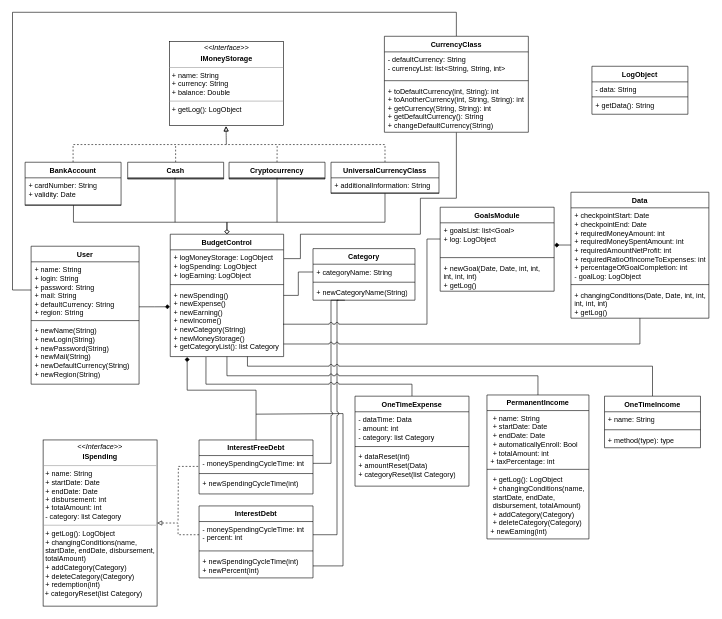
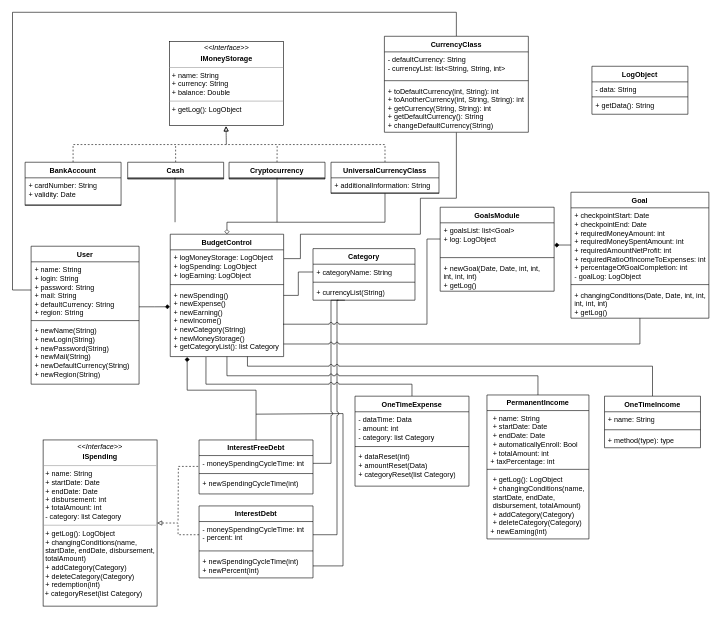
(640, 201) -> (640, 201)
(141, 222) -> none
(365, 298) -> (358, 293)
